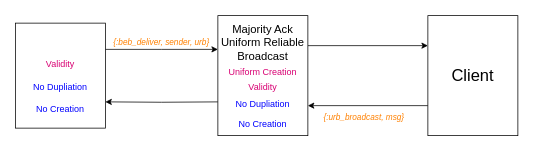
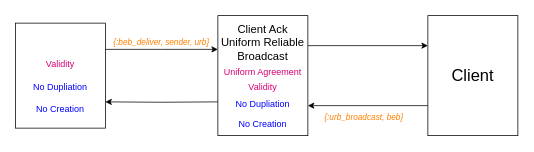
(263, 42) -> (263, 42)
(263, 72) -> (263, 72)
(364, 117) -> (364, 117)
